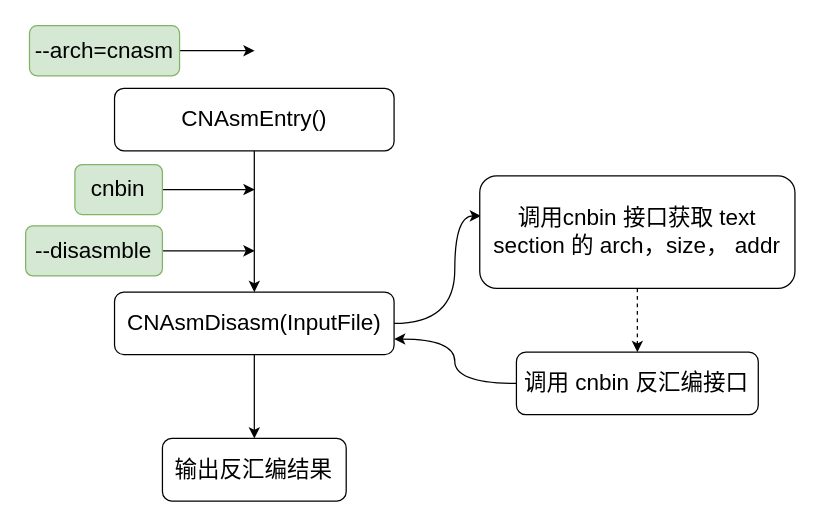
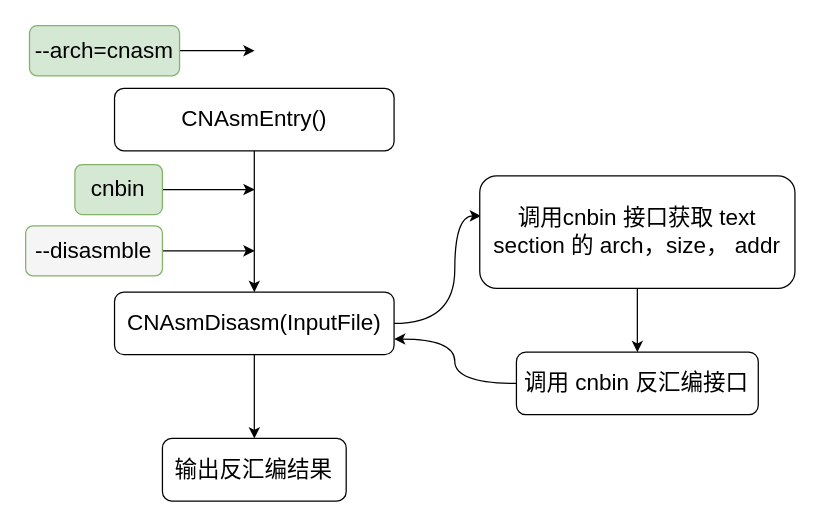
(94, 251) -> (94, 251)
(637, 316) -> (637, 316)
